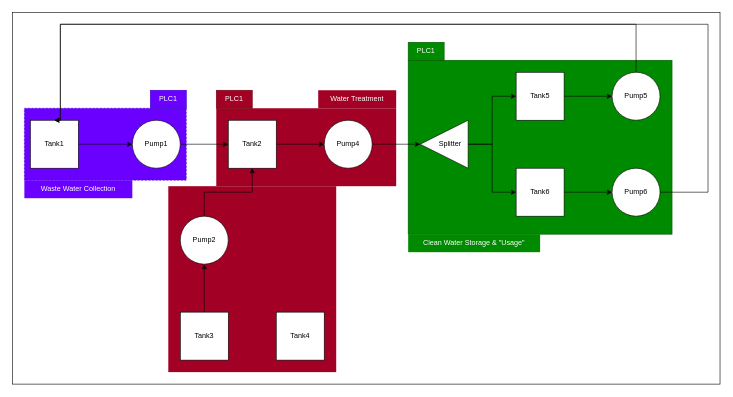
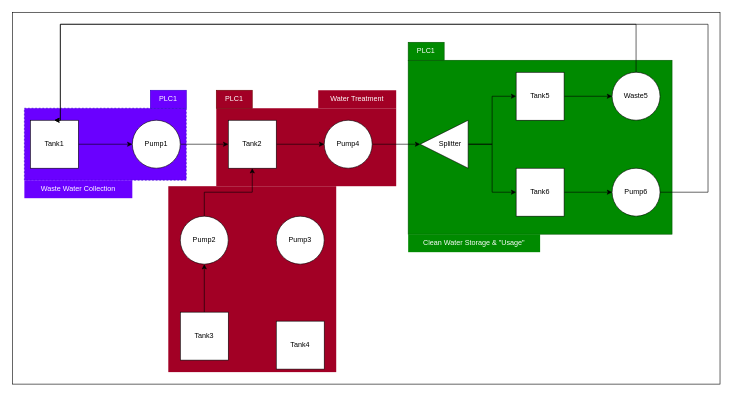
(636, 96) -> (636, 96)
none -> (300, 240)
(300, 336) -> (300, 345)
